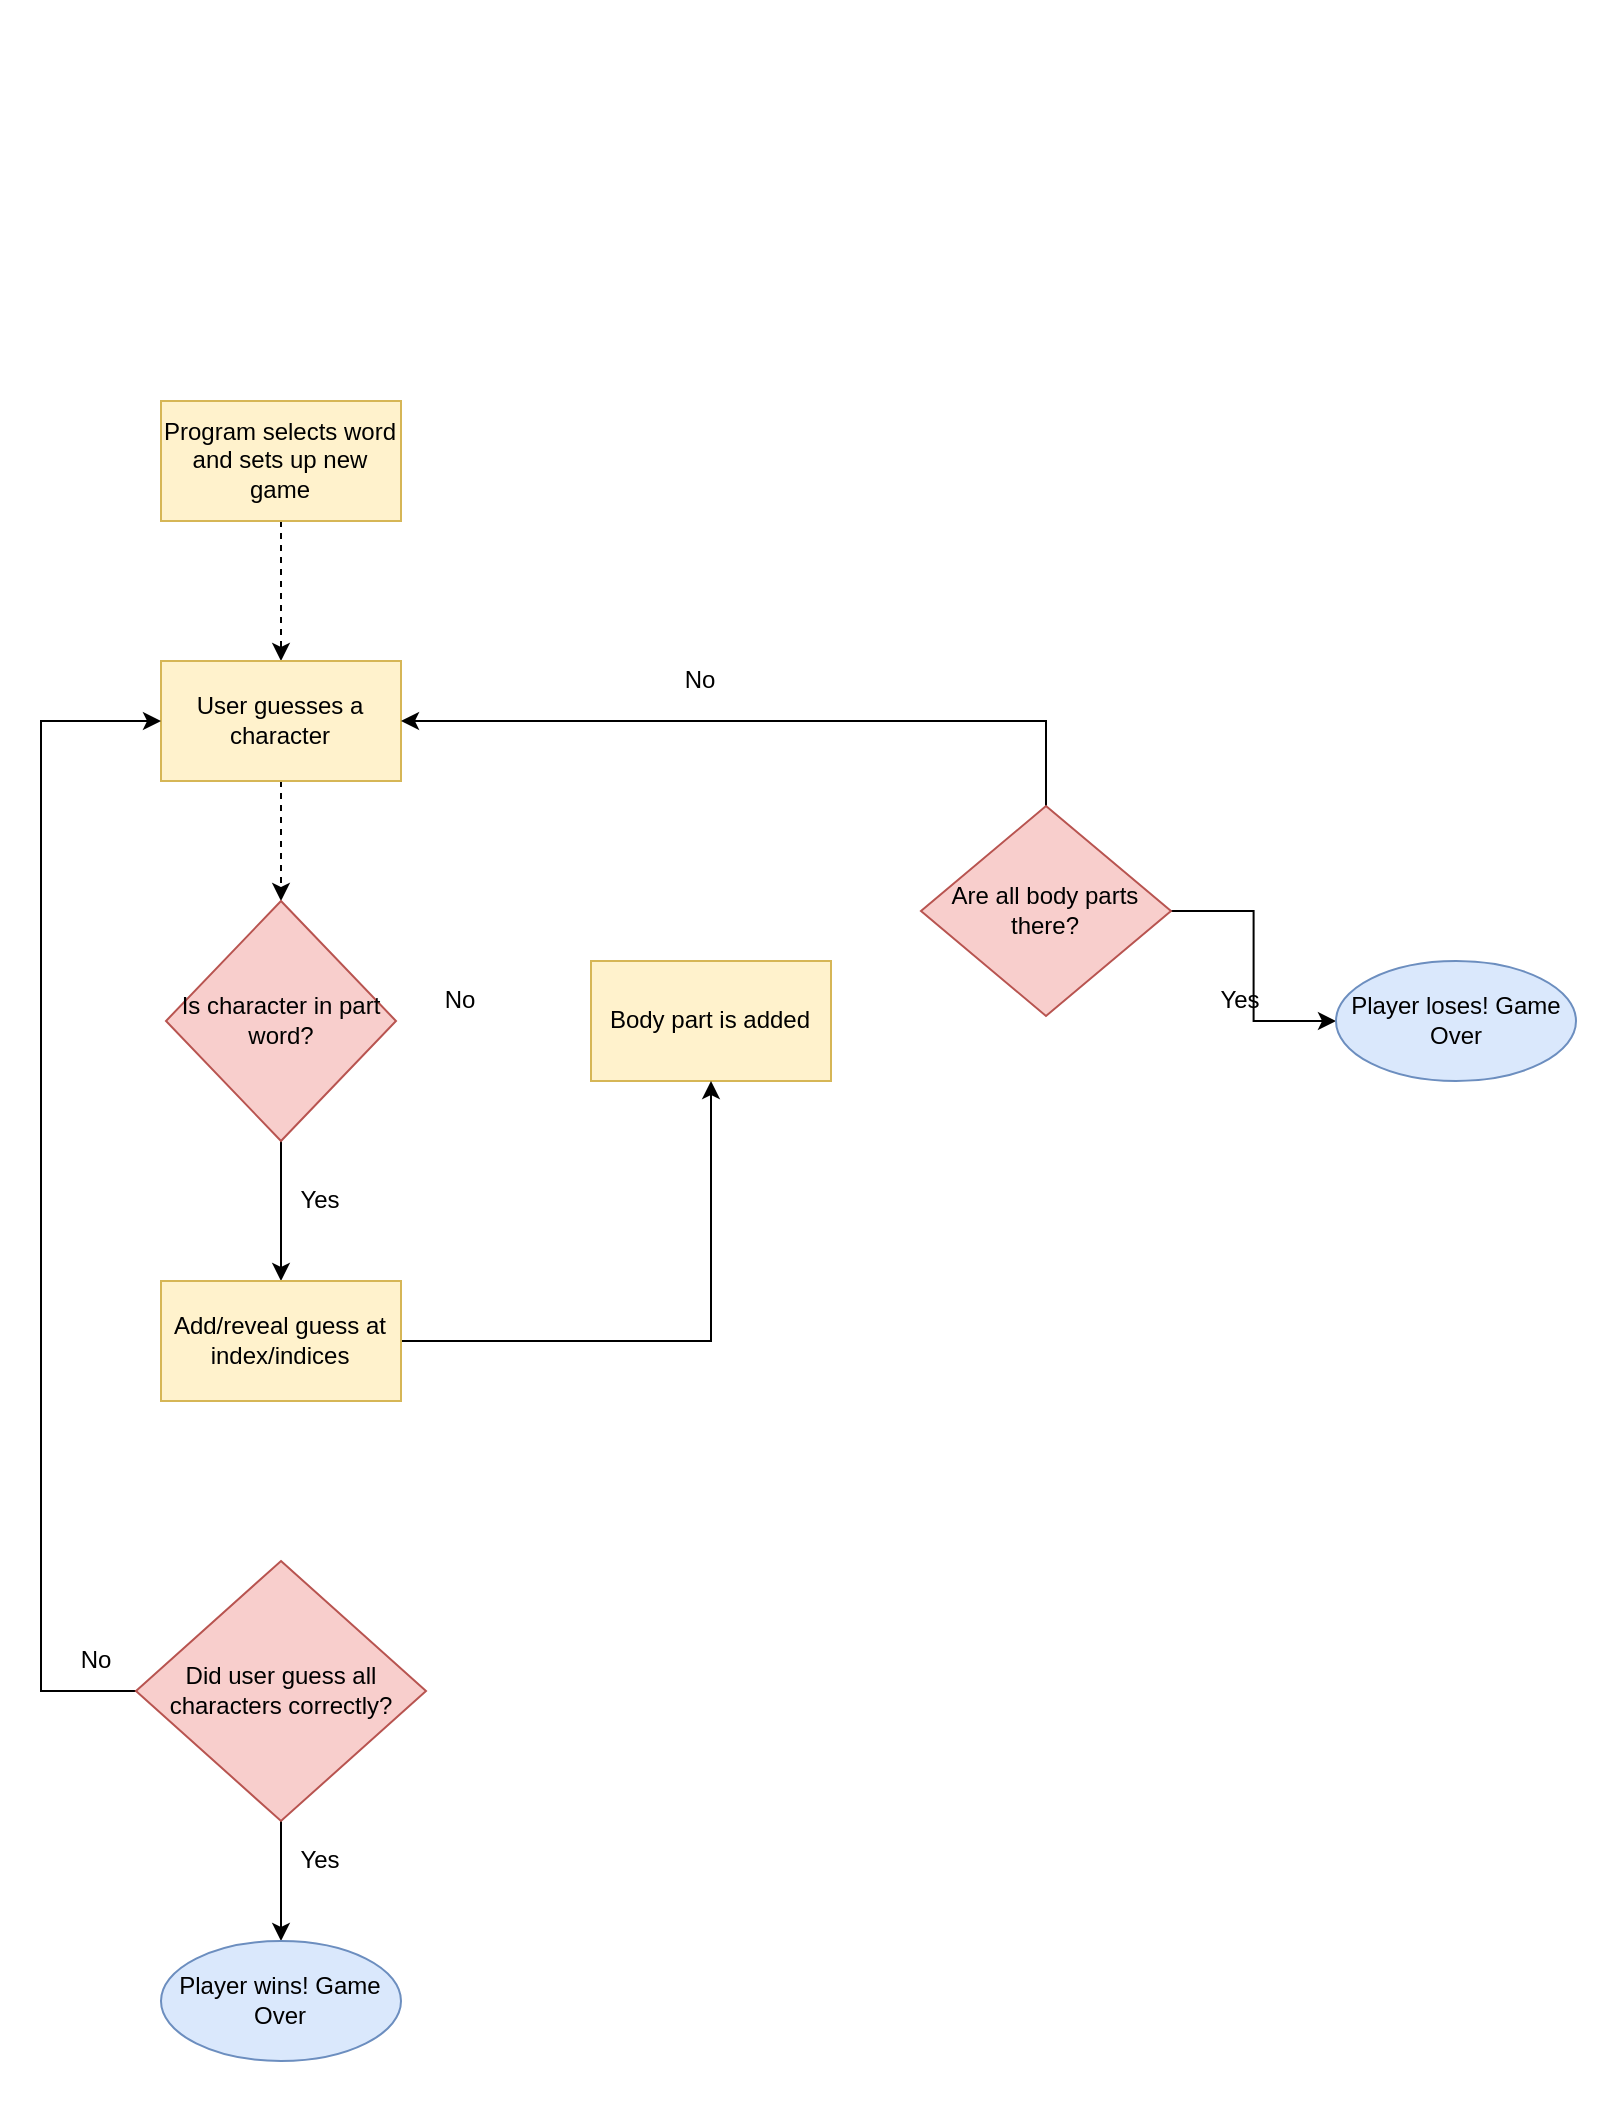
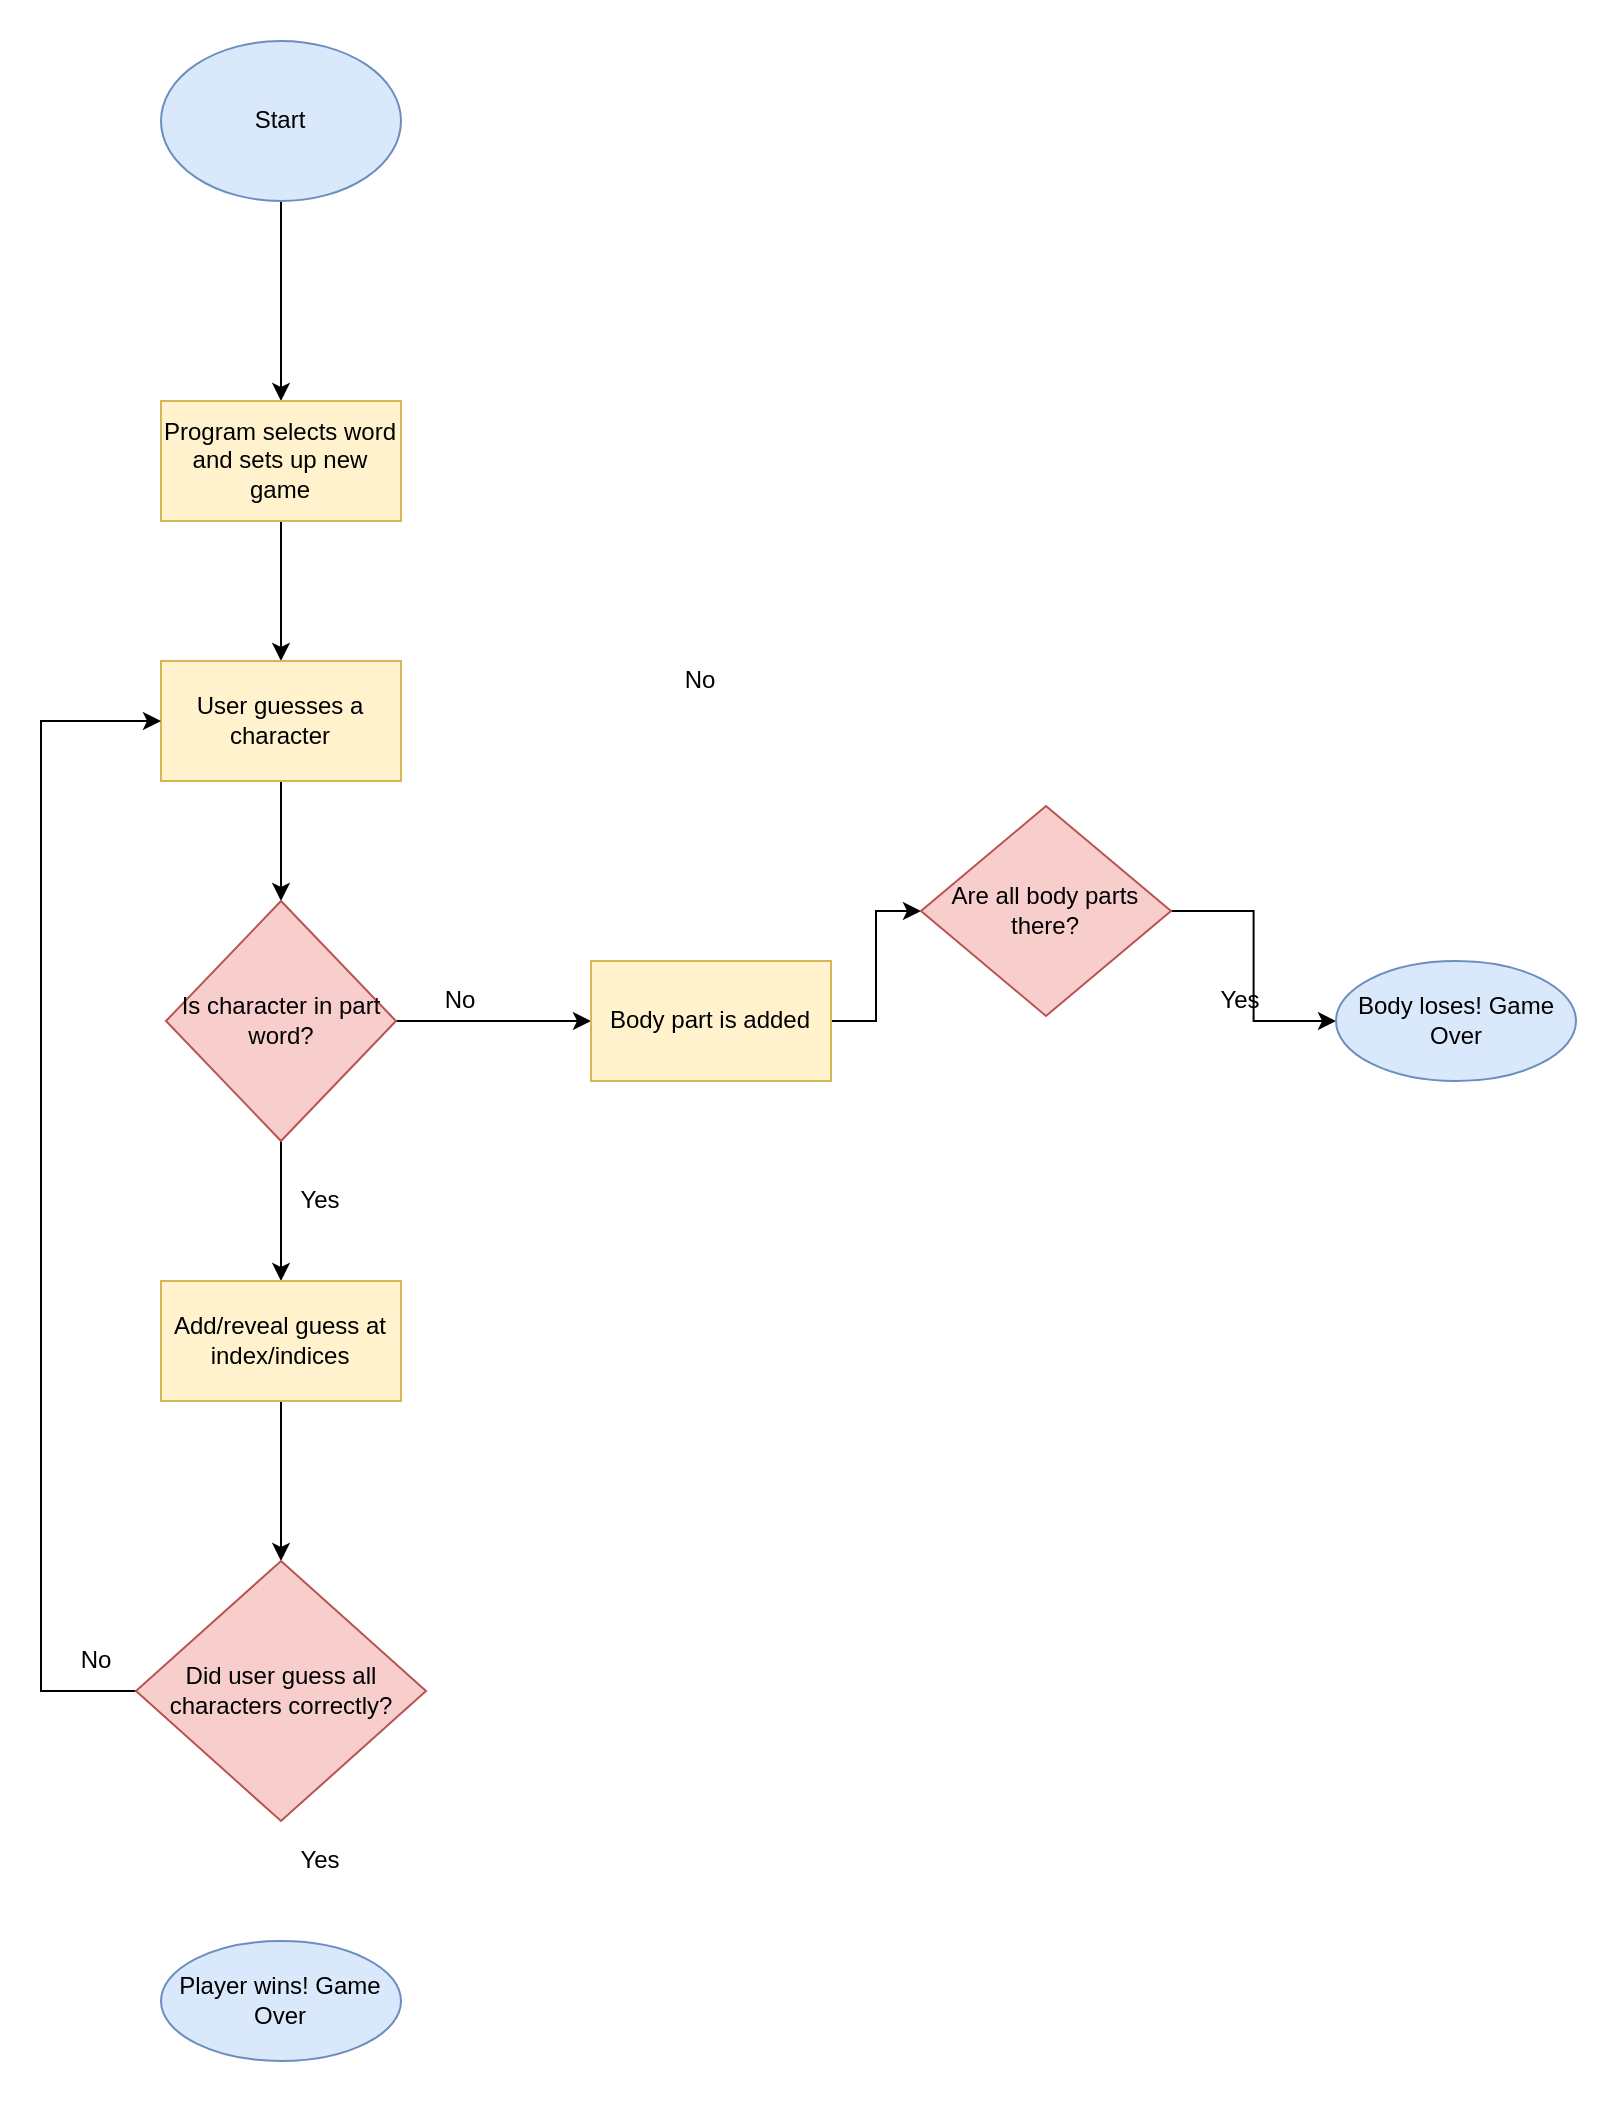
none -> (281, 121)
none -> (281, 294)
(281, 582) -> (281, 582)
(773, 721) -> none
(281, 836) -> (281, 836)
none -> (876, 973)
none -> (487, 1021)
(1457, 1021) -> (1457, 1021)
(679, 1341) -> (281, 1474)
(281, 1874) -> none
